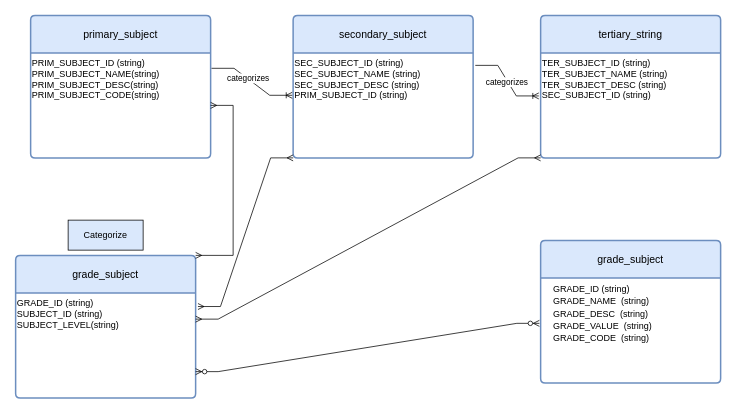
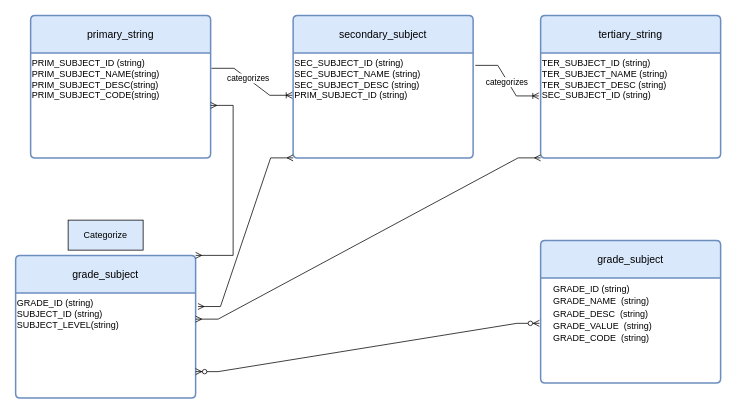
(120, 34) -> (120, 34)
